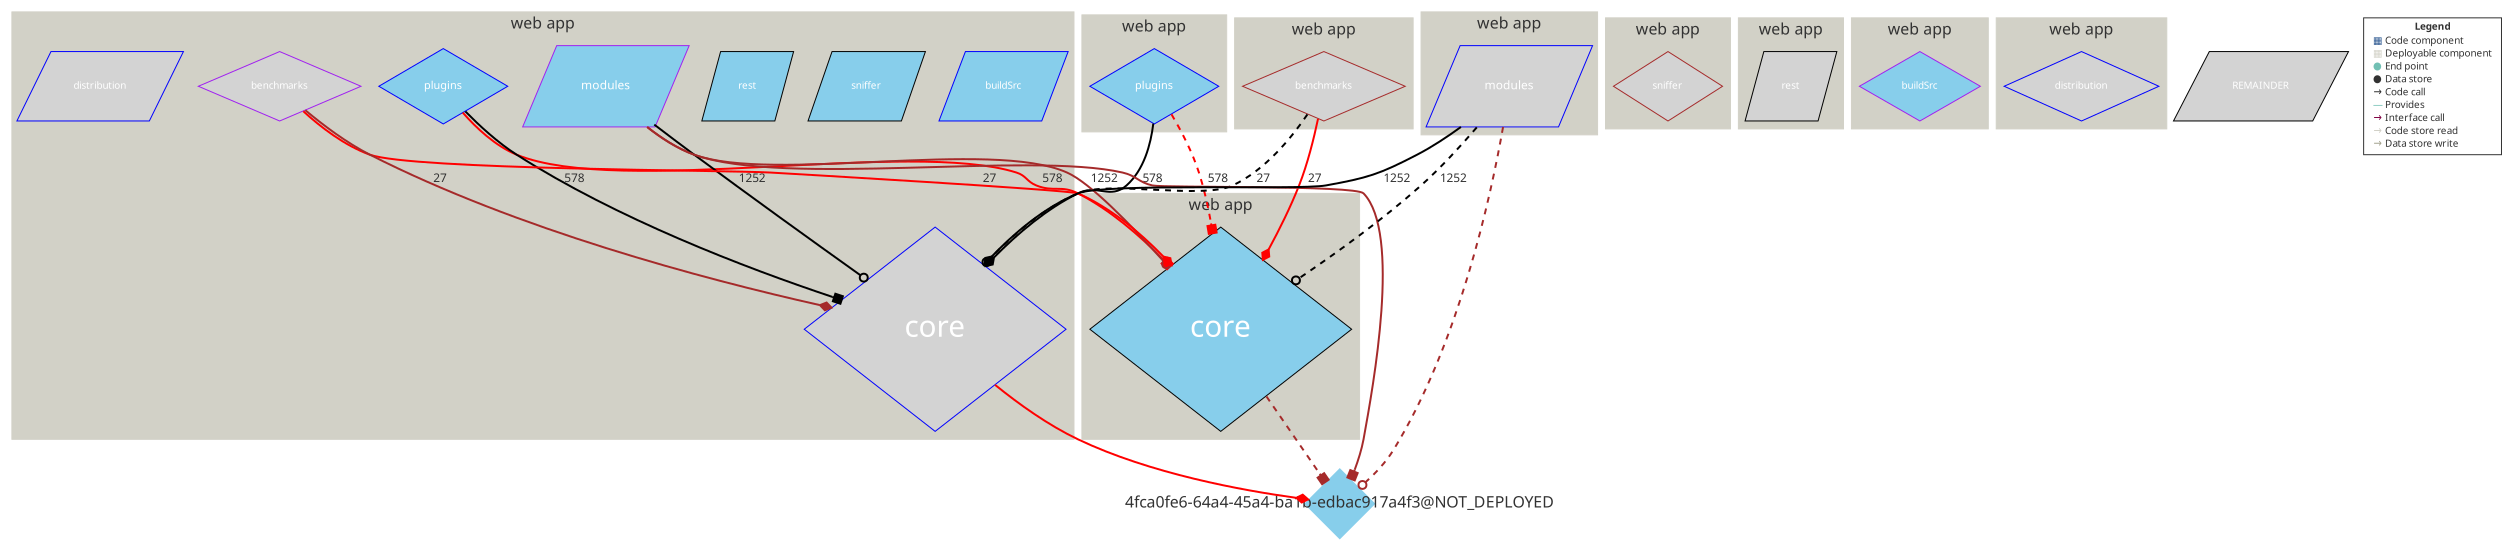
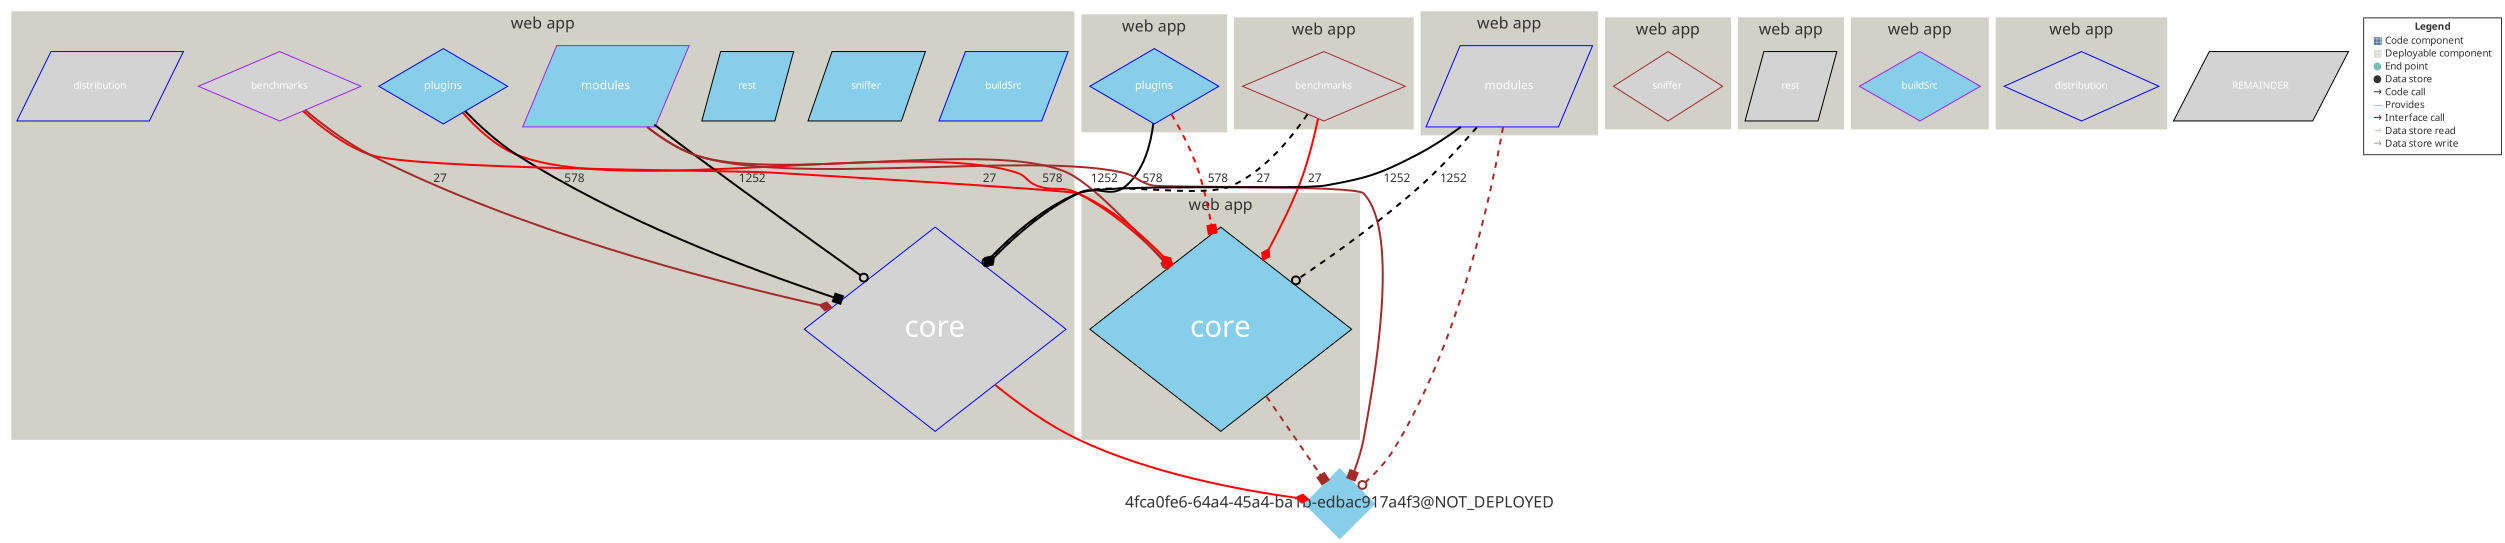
(2422, 131) -> (2421, 131)
